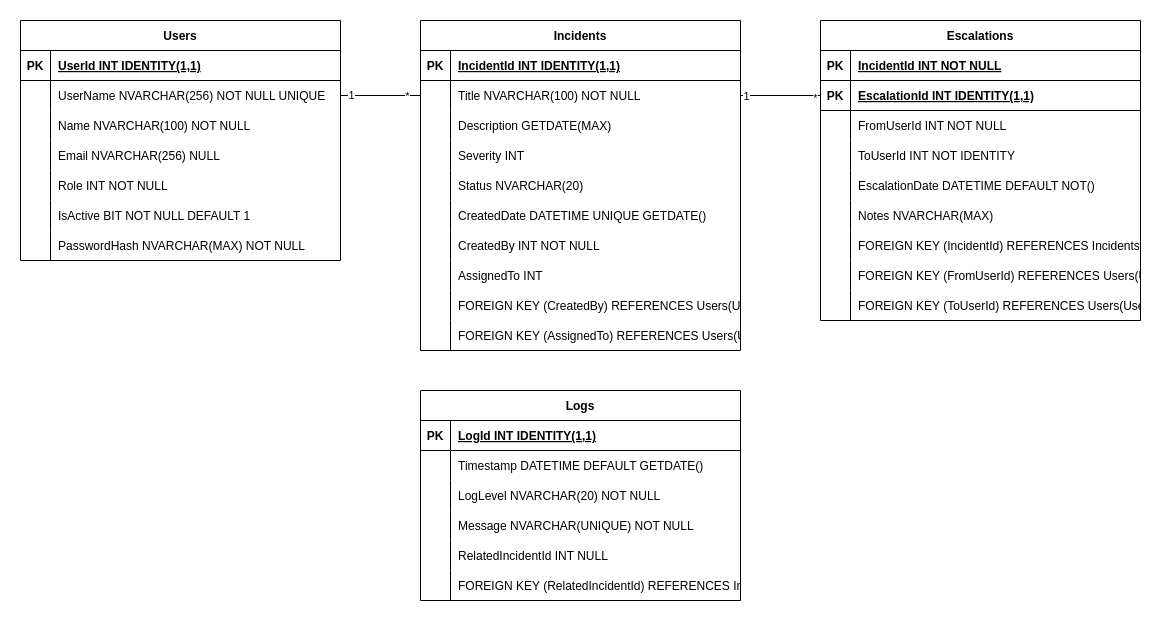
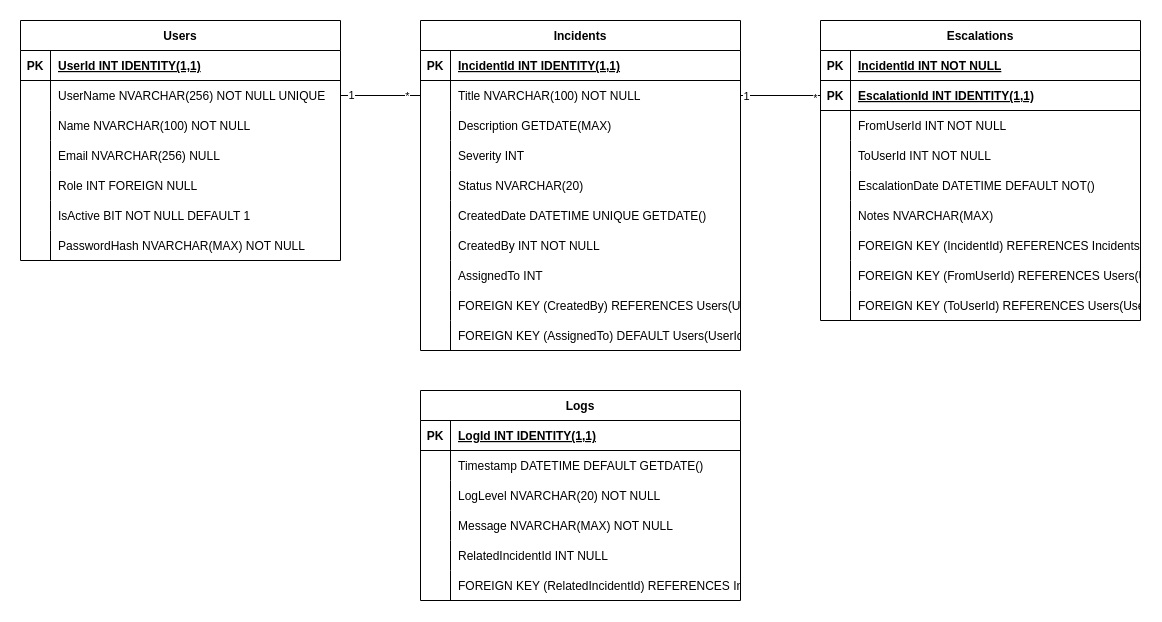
(937, 156) -> (924, 156)
(109, 186) -> (122, 186)
(615, 336) -> (605, 336)
(564, 526) -> (554, 526)
